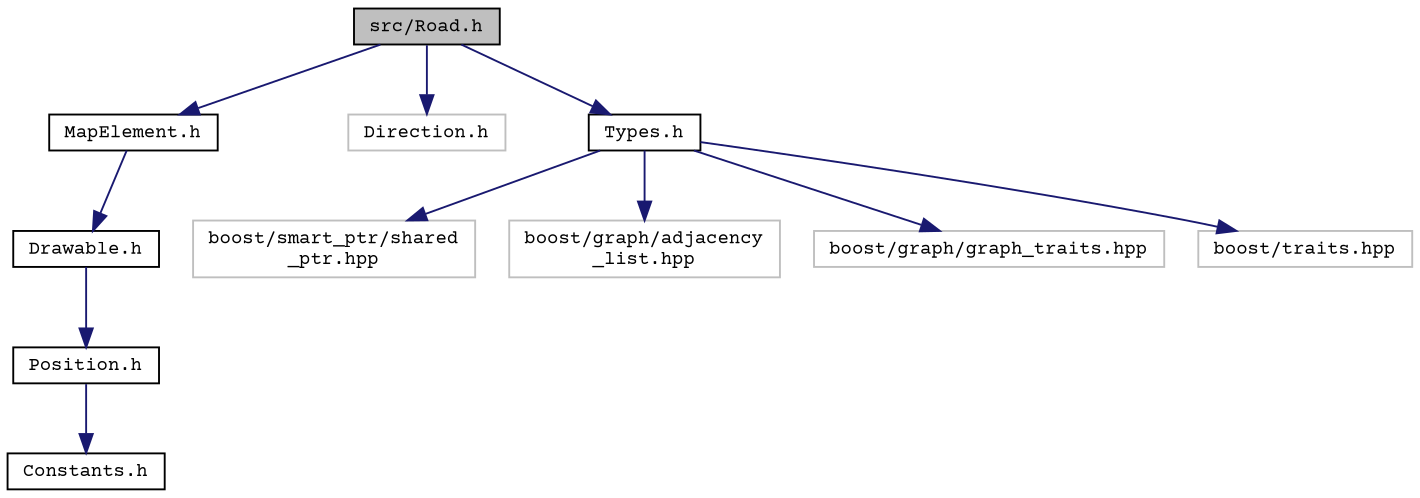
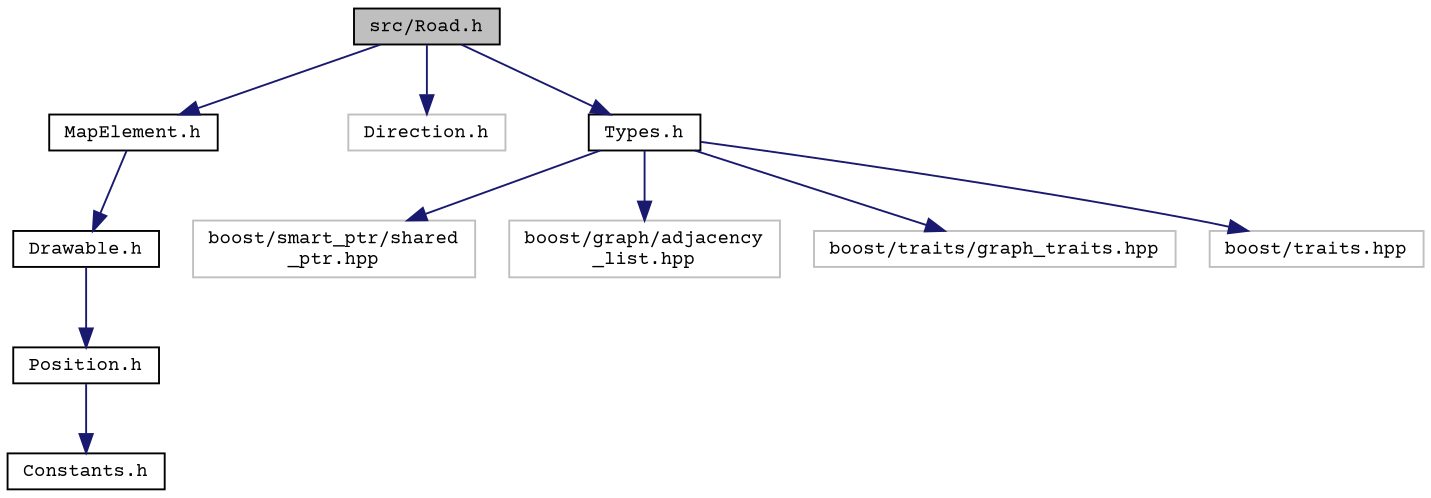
(989, 249) -> (995, 249)
